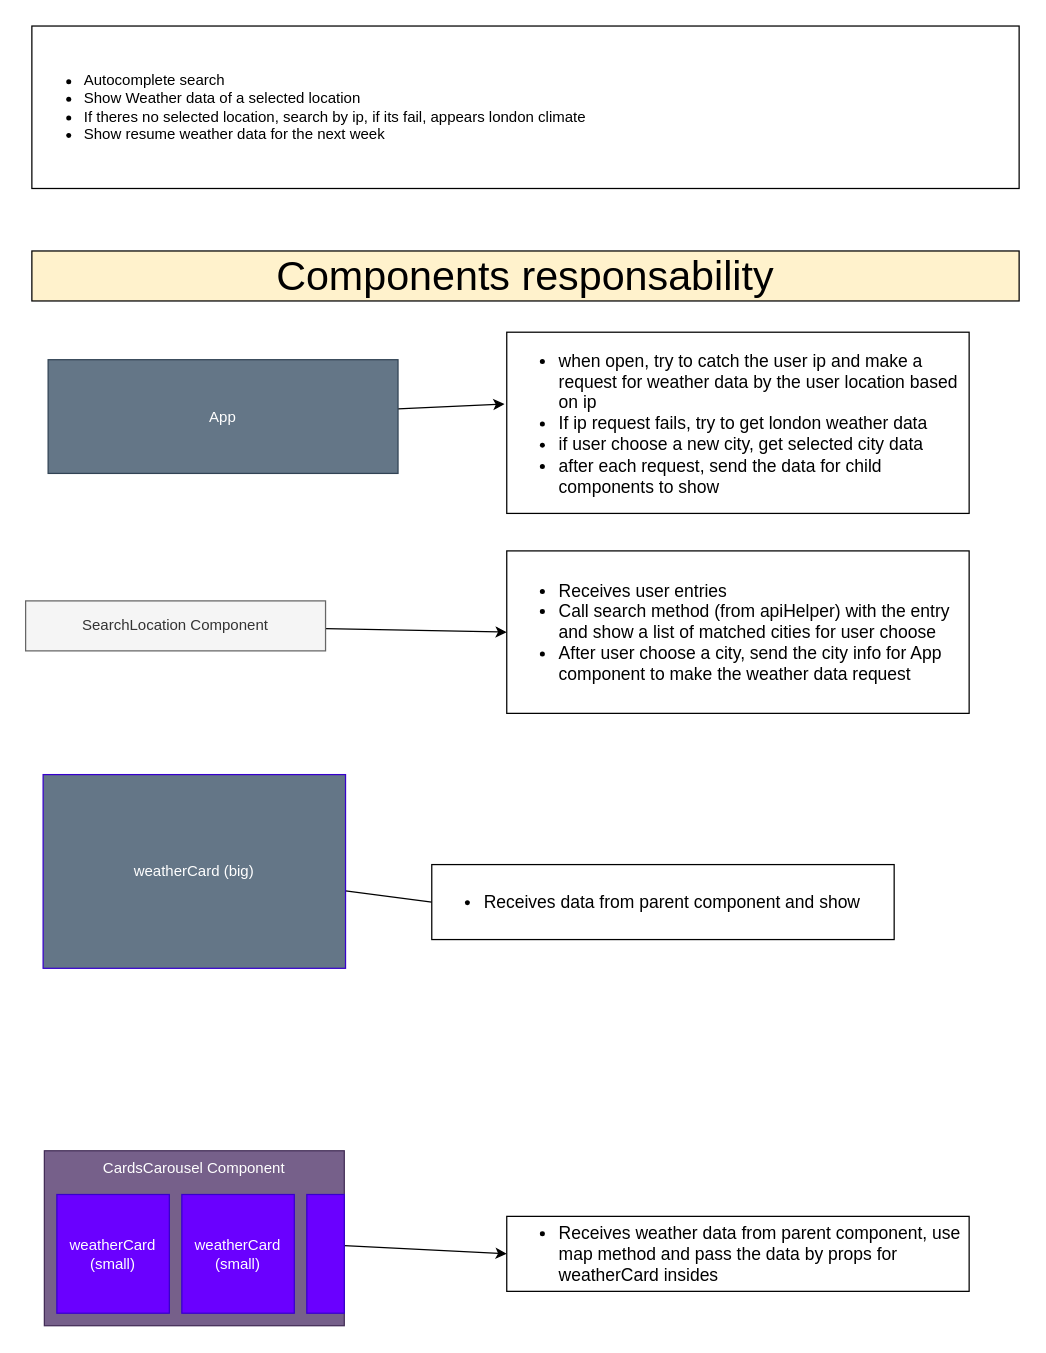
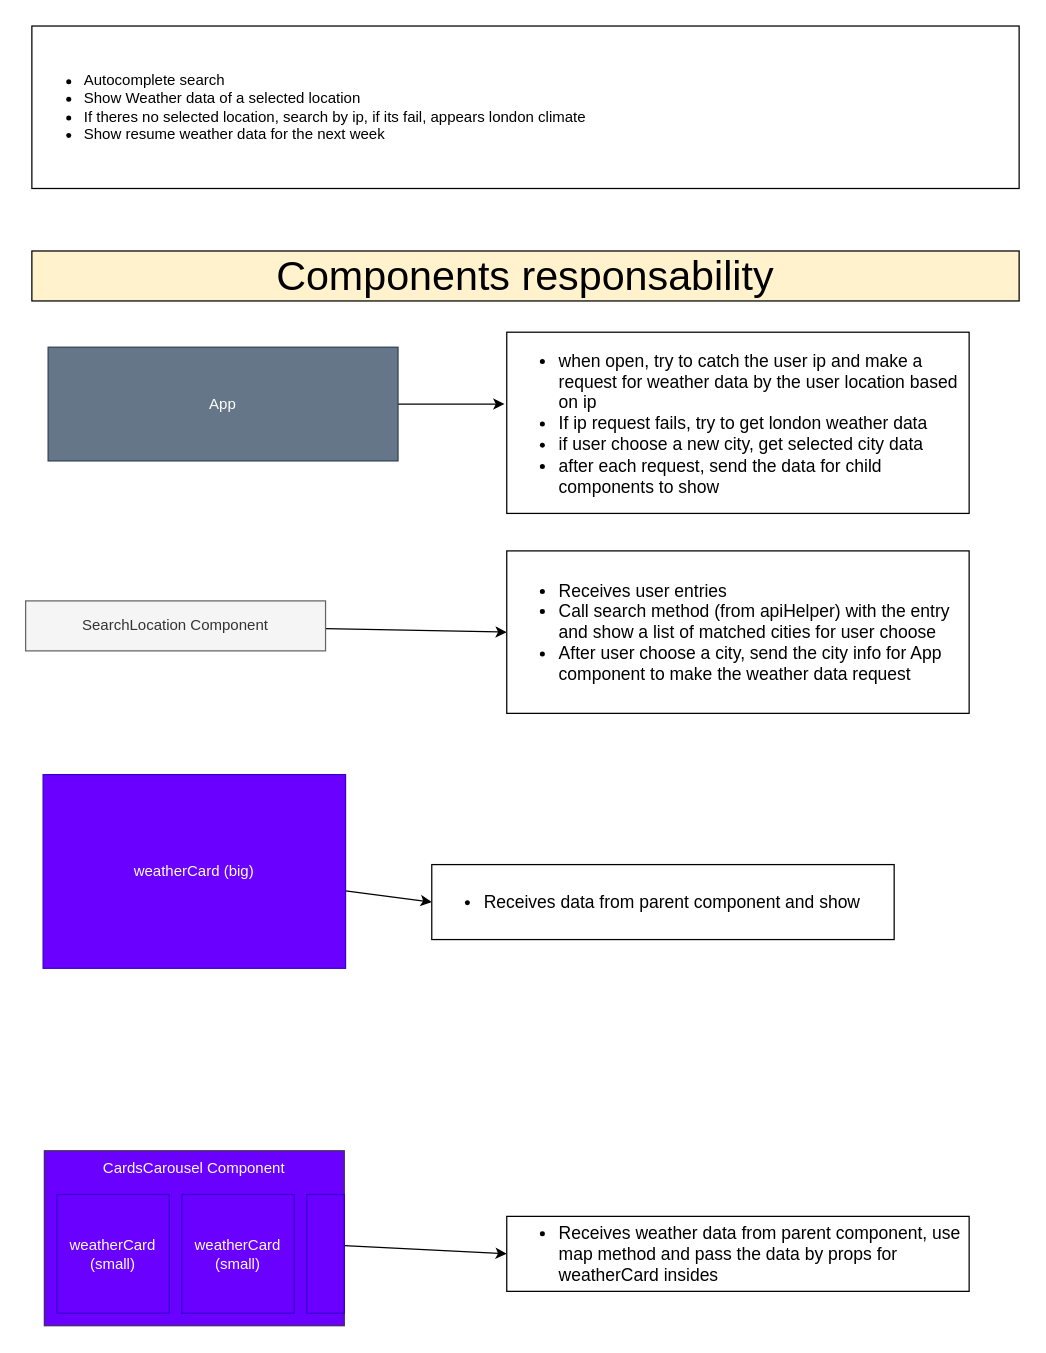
(223, 416) -> (223, 404)
(194, 871) -> (194, 871)
(425, 901) -> (422, 901)
(194, 1168) -> (194, 1168)
